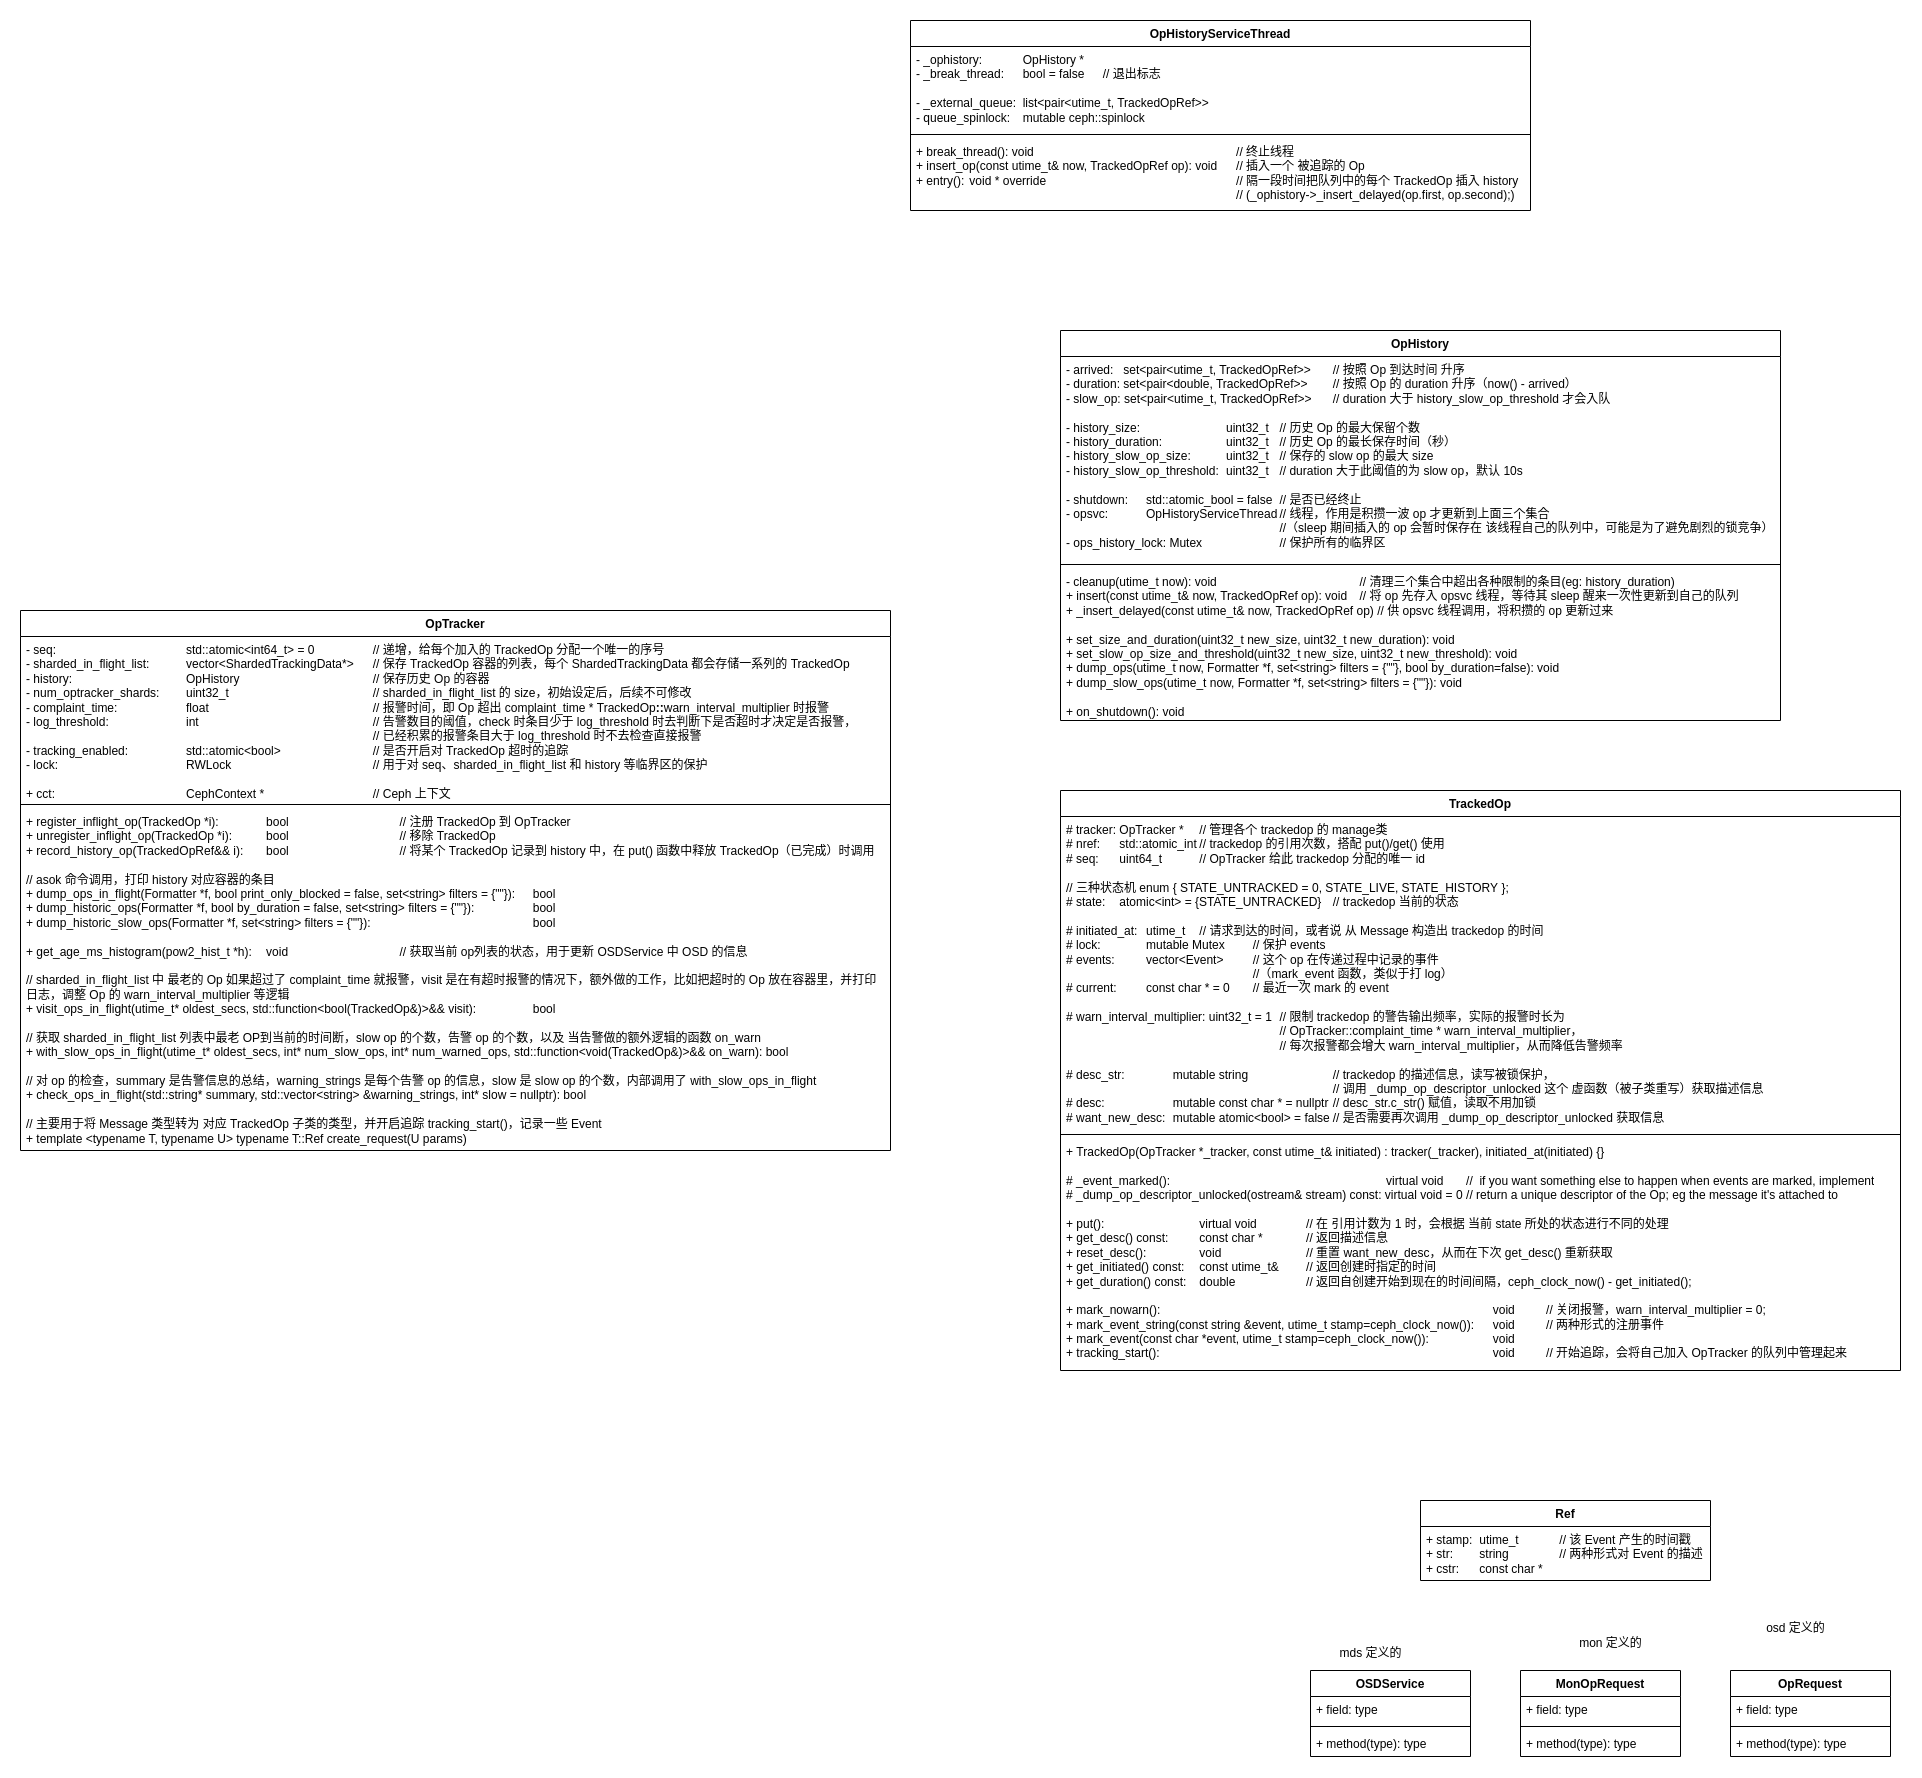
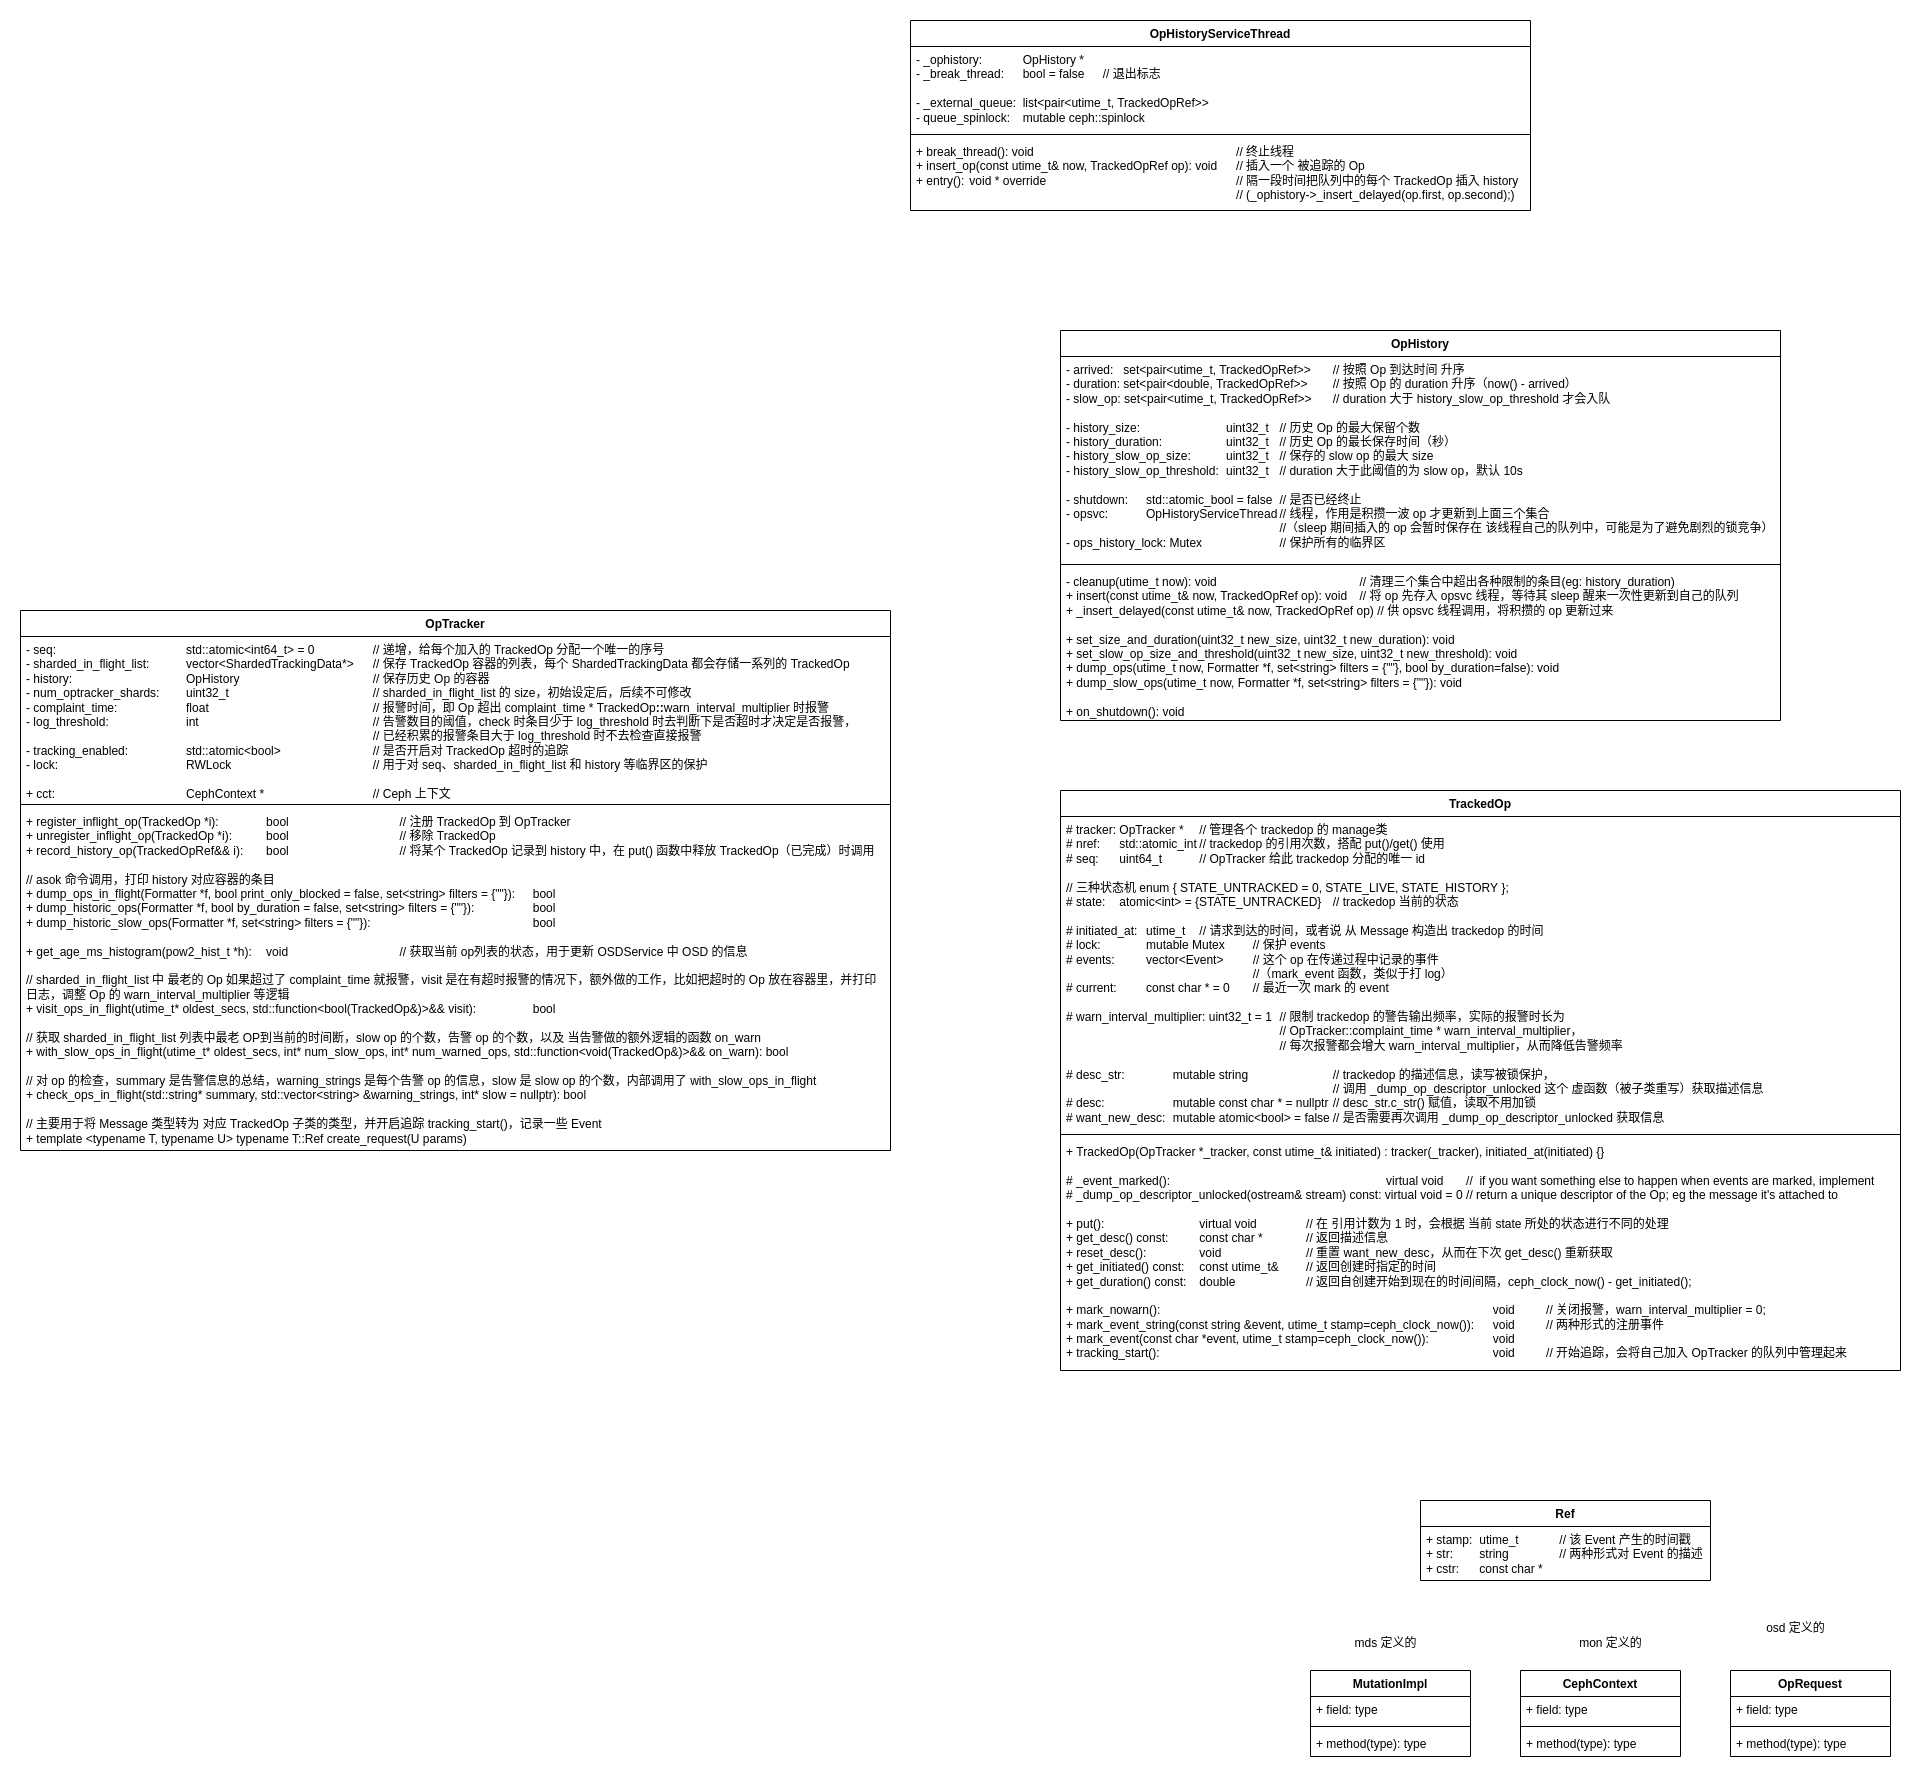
(1371, 1654) -> (1386, 1644)
(1391, 1685) -> (1391, 1685)
(1601, 1685) -> (1601, 1685)
